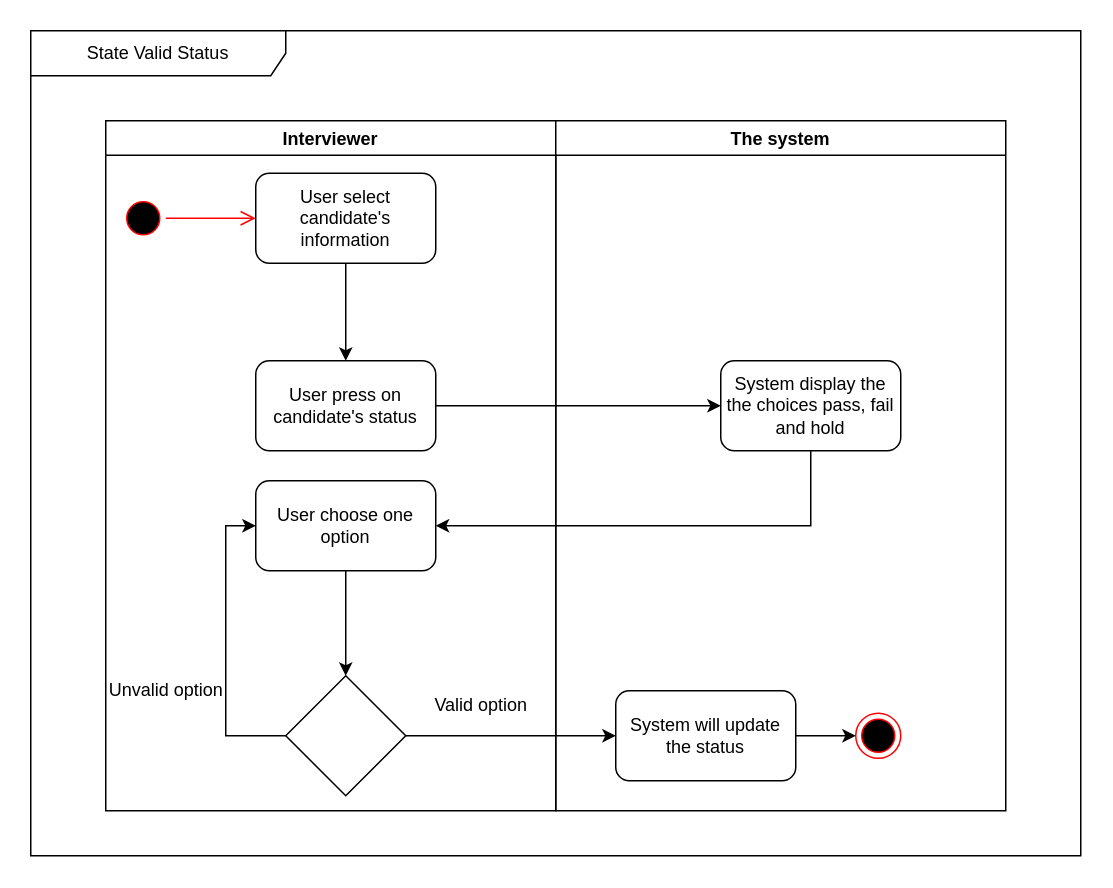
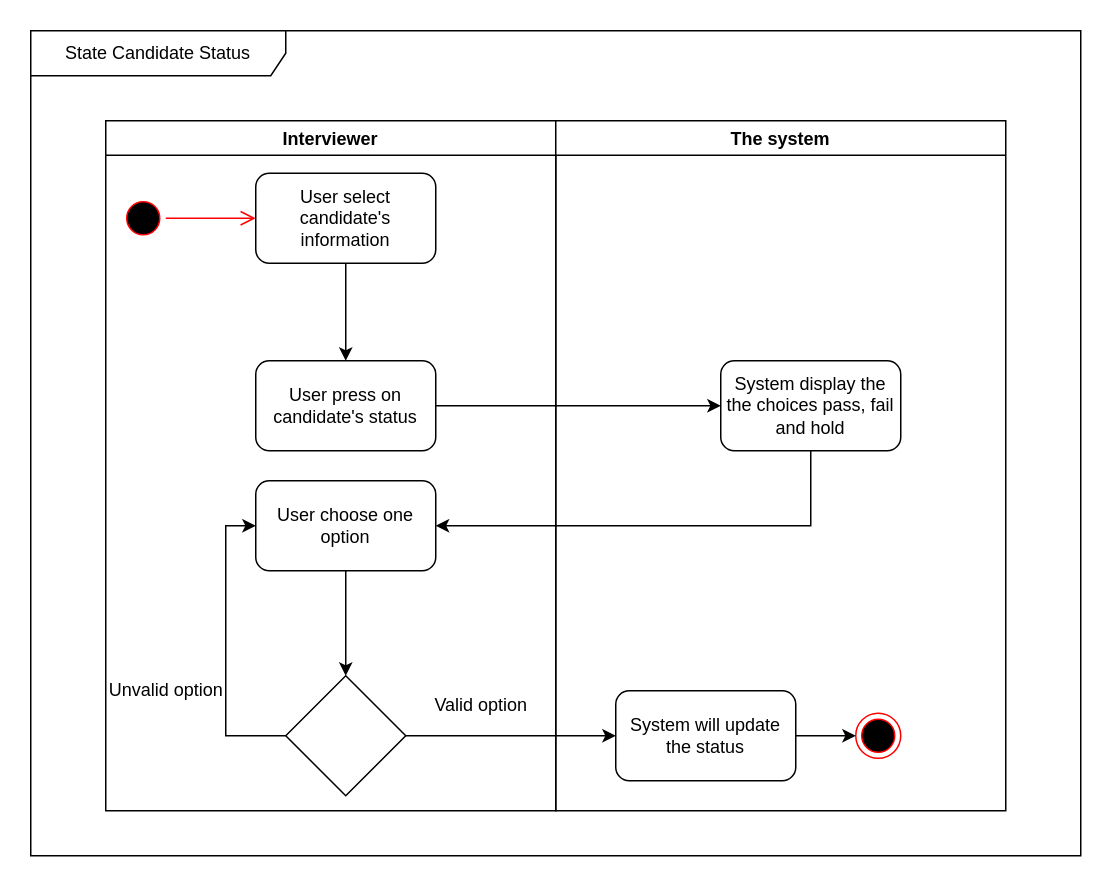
(158, 53) -> (158, 53)
